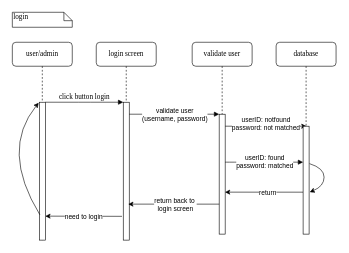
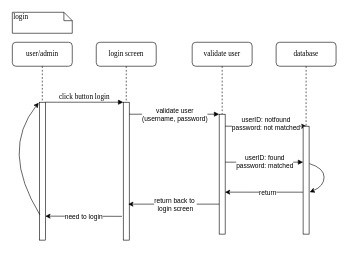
(42, 20) -> (42, 23)
